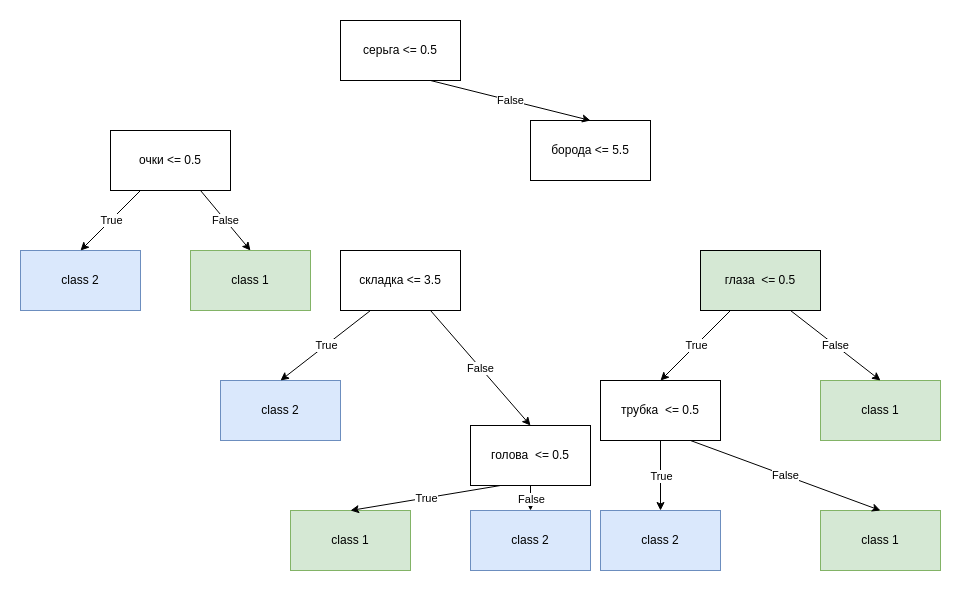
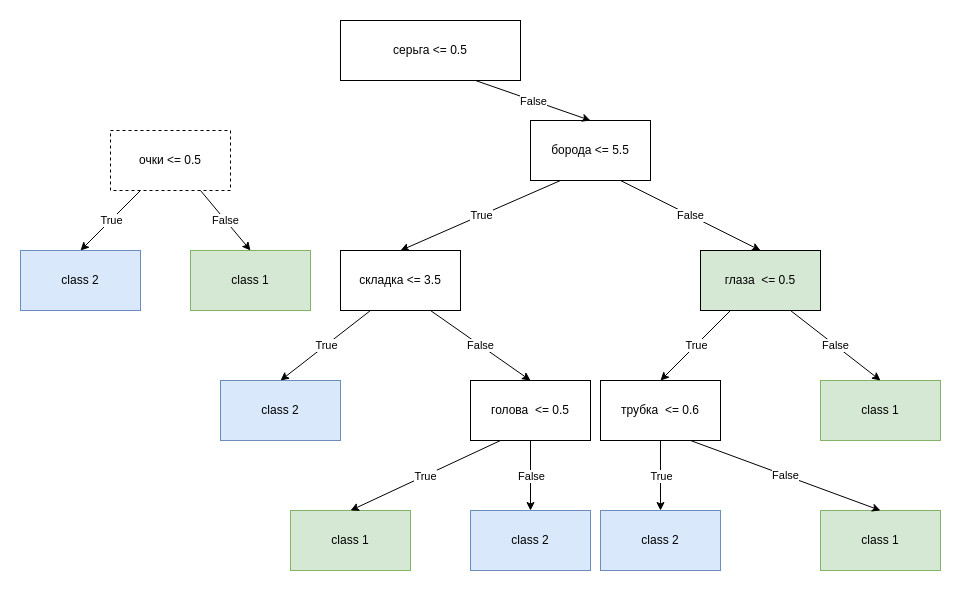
(401, 51) -> (431, 51)
(171, 161) -> (171, 161)
none -> (483, 214)
none -> (688, 214)
(661, 411) -> (661, 411)
(531, 456) -> (531, 411)
